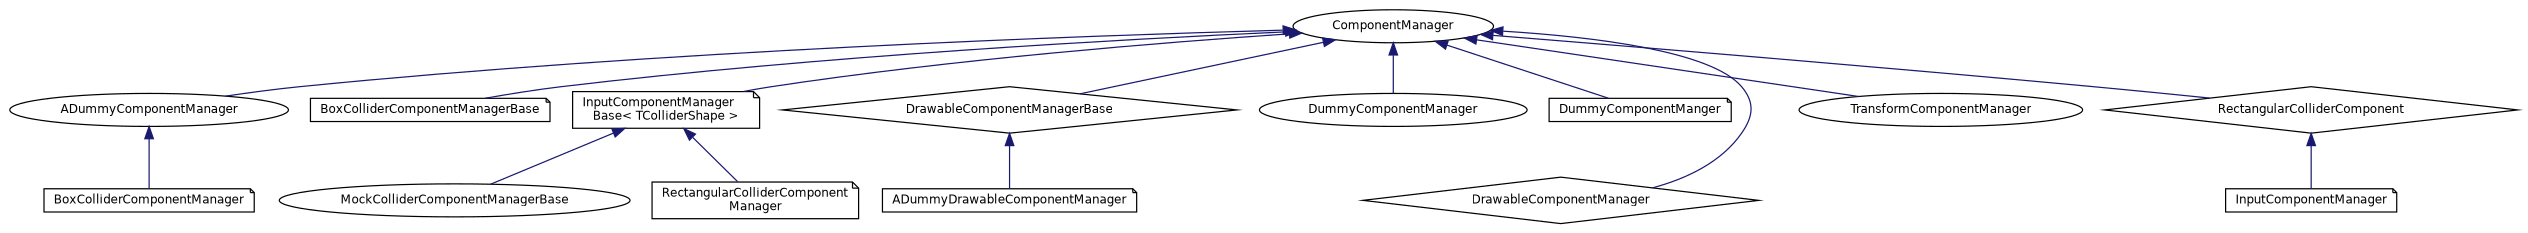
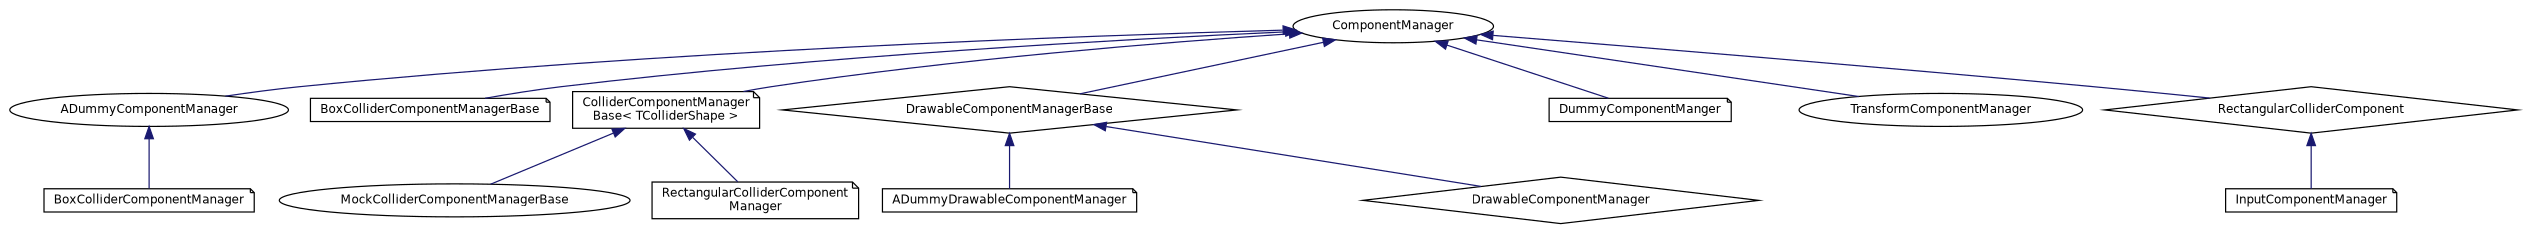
(1703, 63) -> (1294, 156)
(666, 110) -> (666, 110)
(1393, 110) -> none
